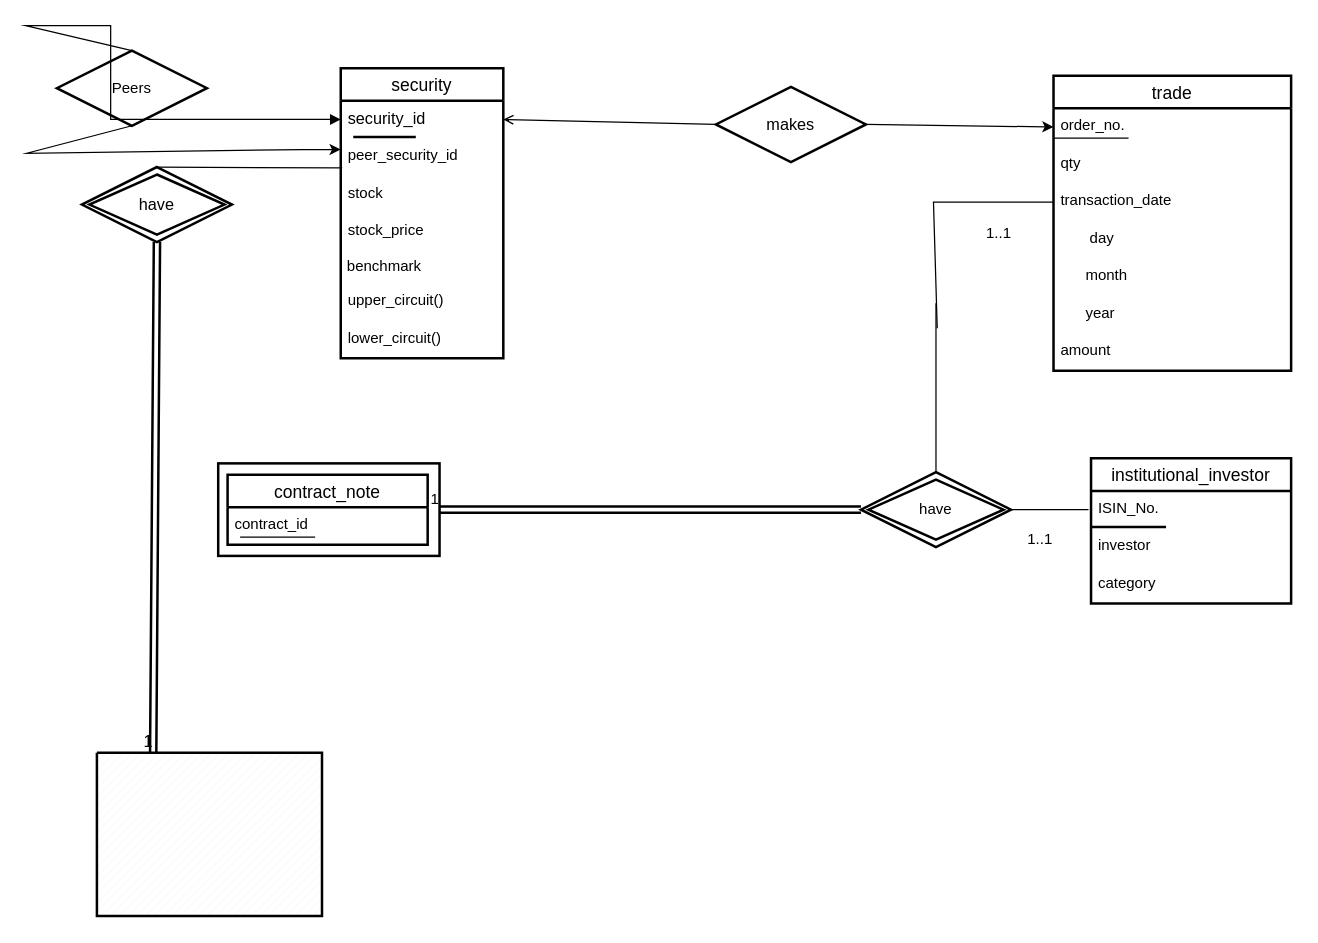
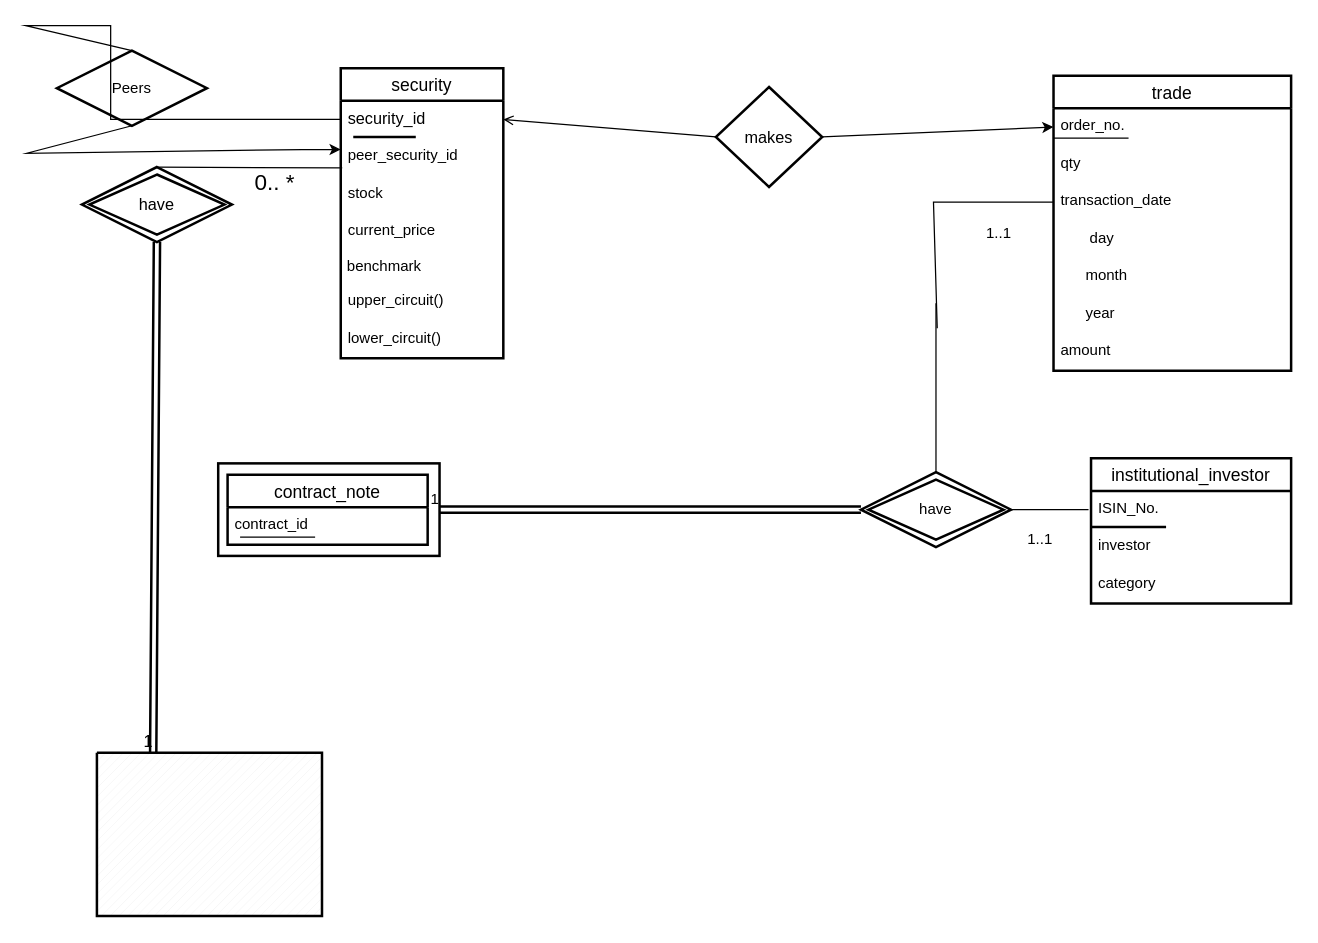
(329, 119) -> (333, 119)
(791, 124) -> (769, 137)
none -> (274, 183)
(392, 230) -> (400, 230)
